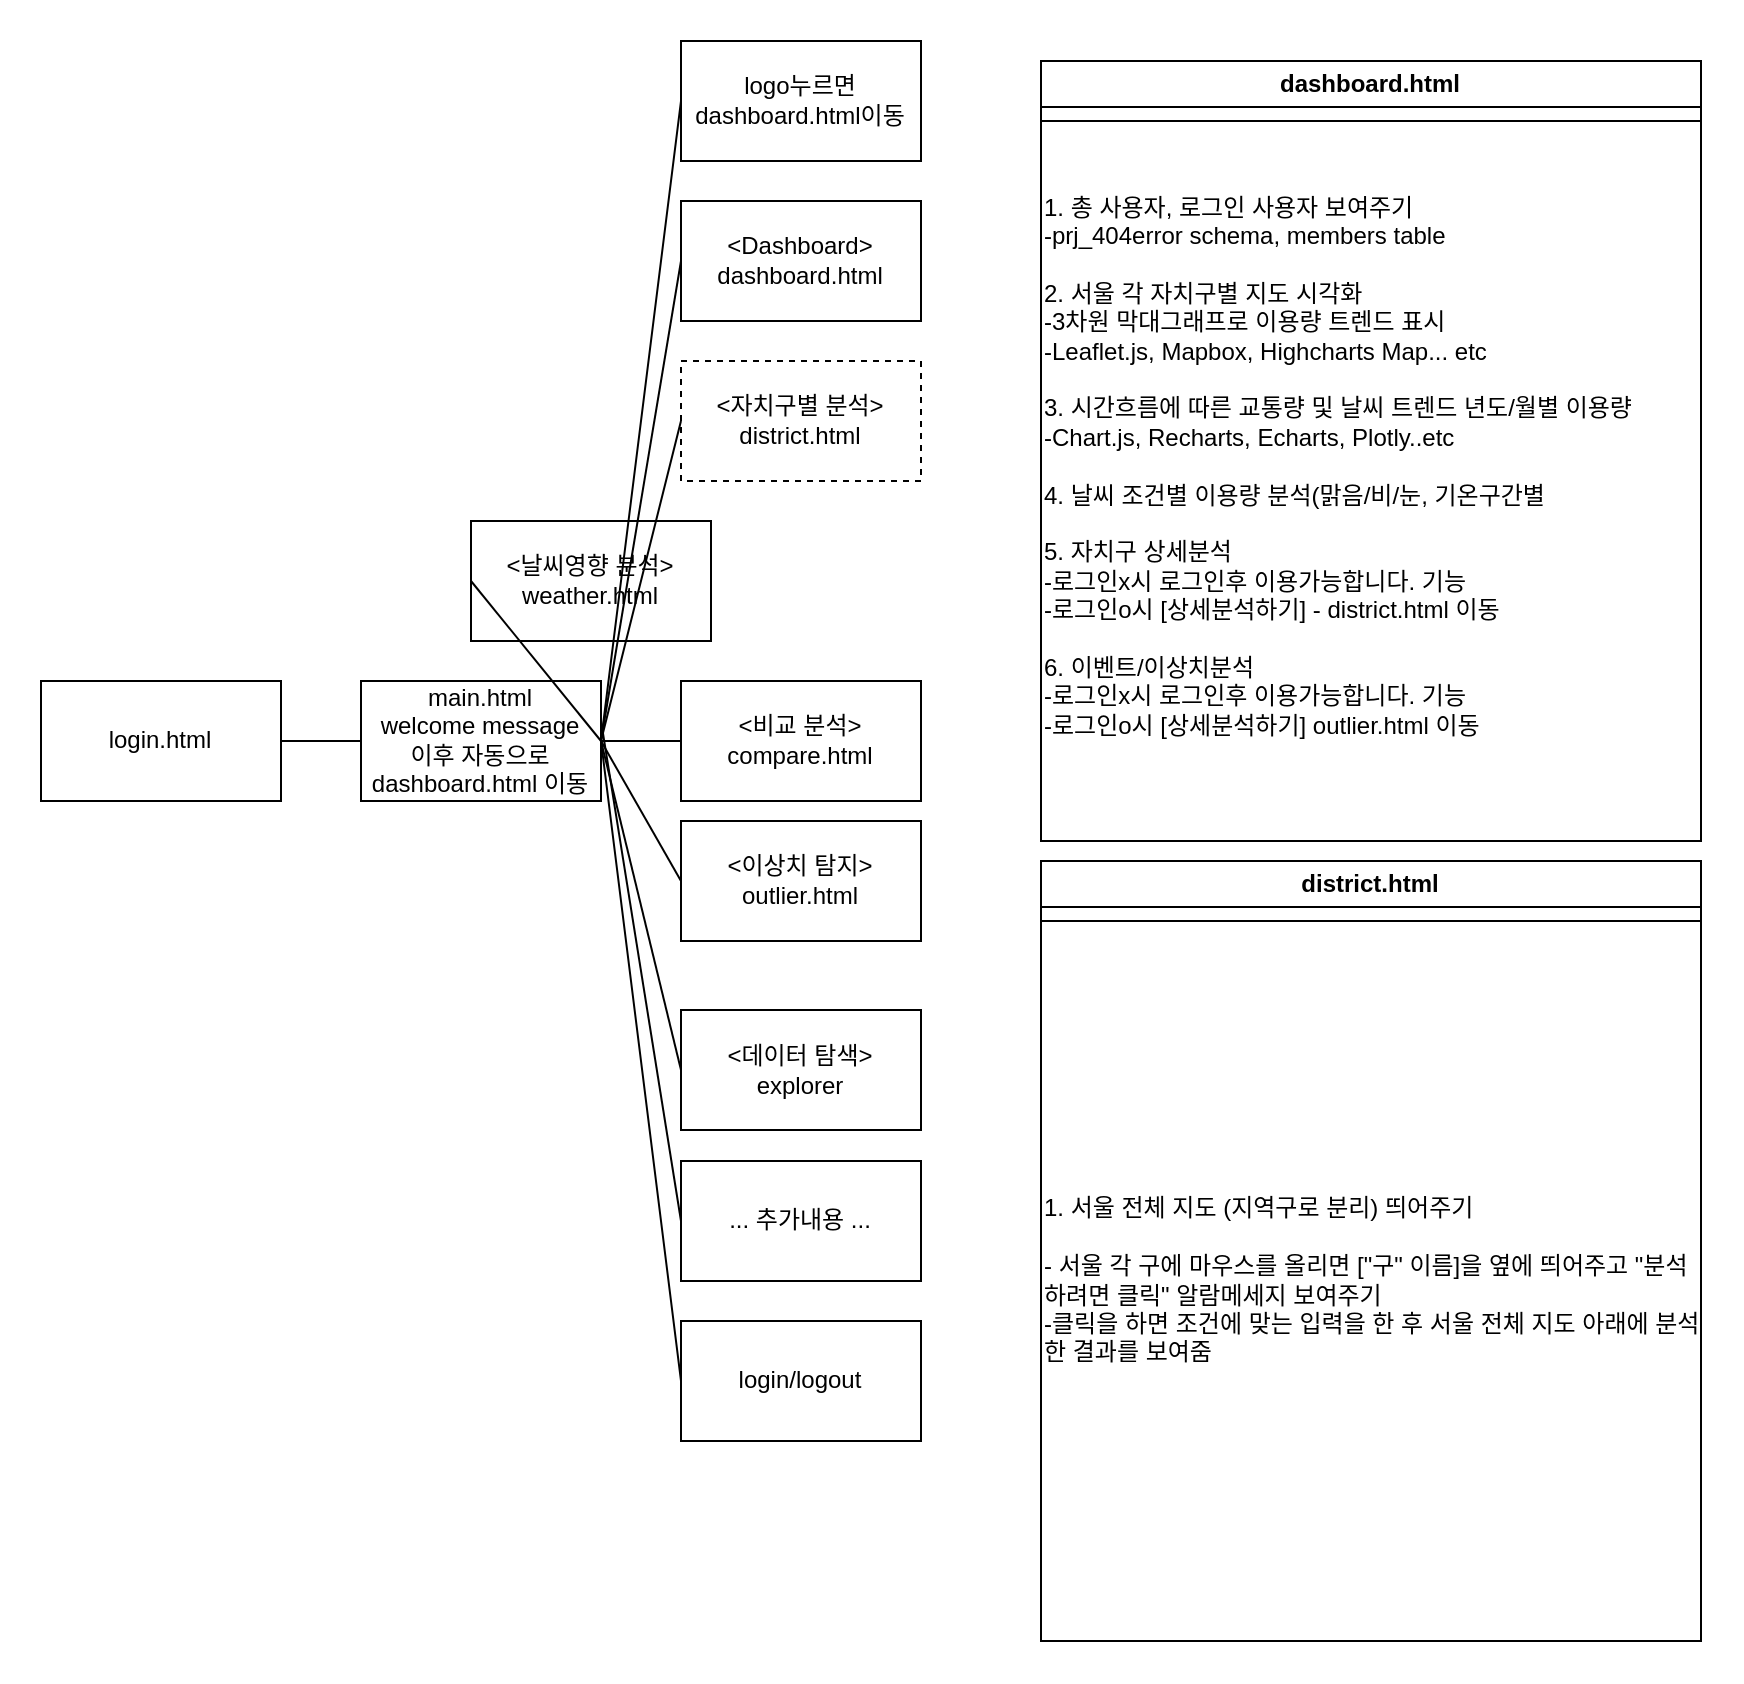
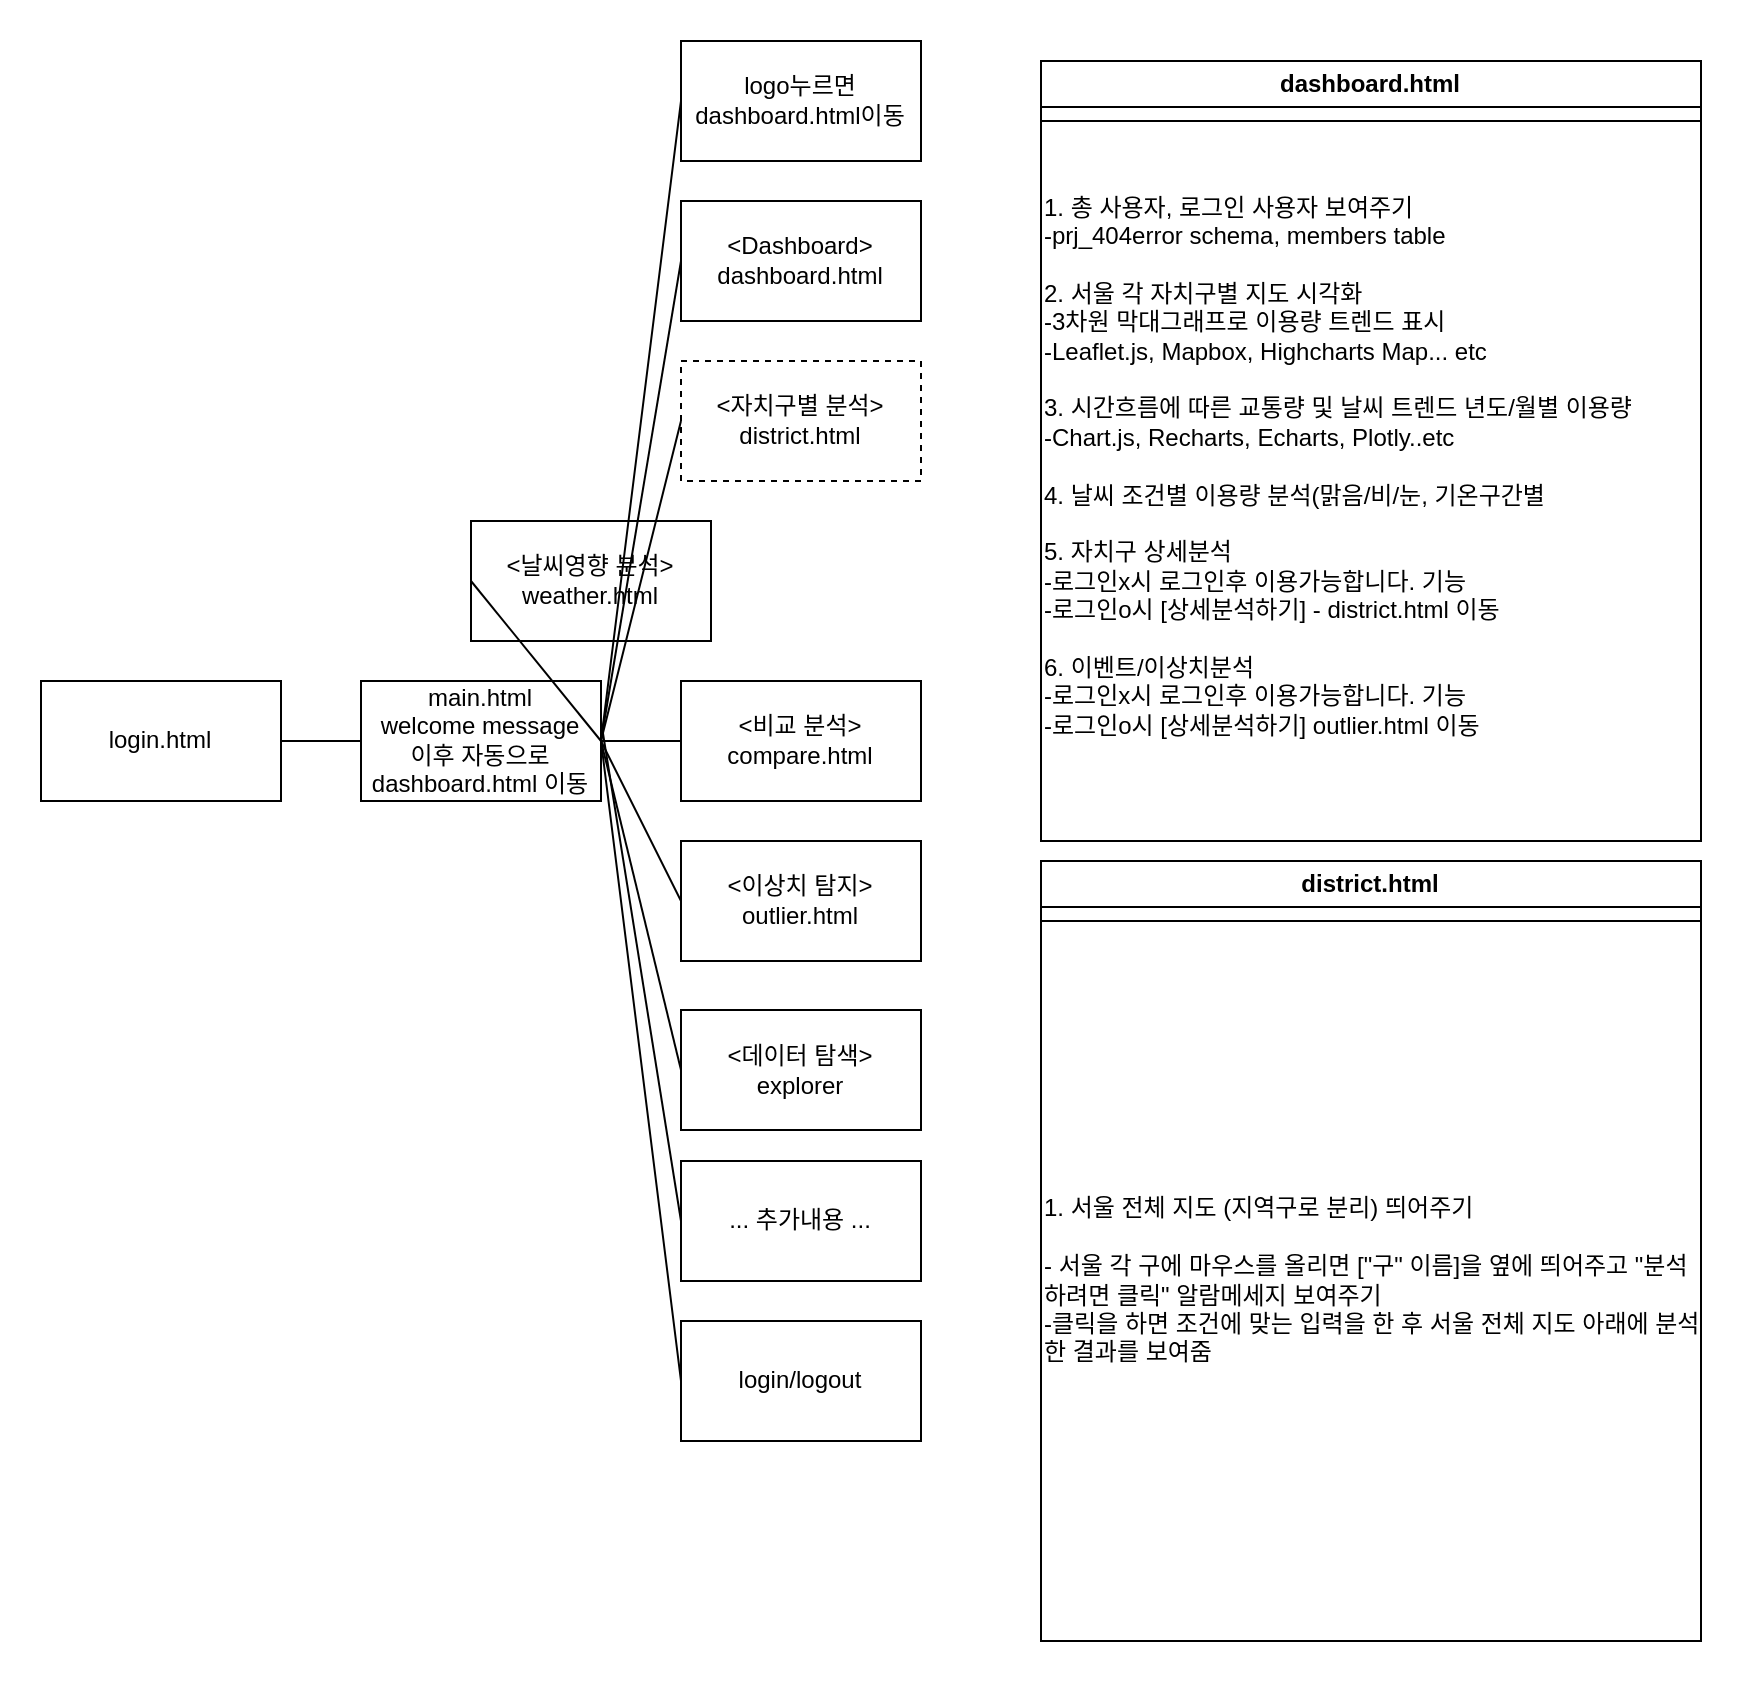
(801, 881) -> (801, 901)
